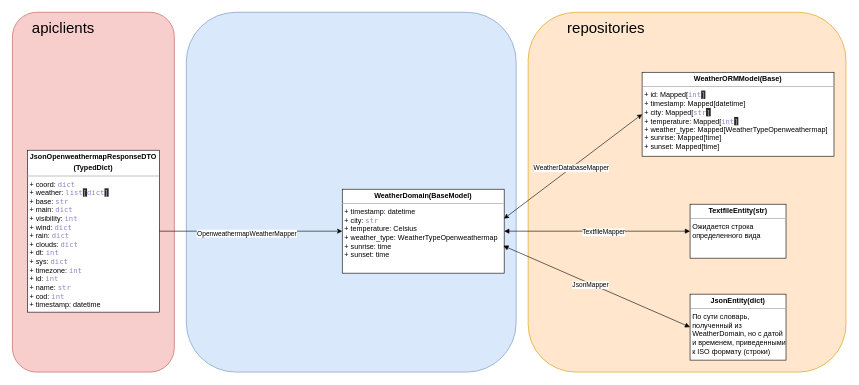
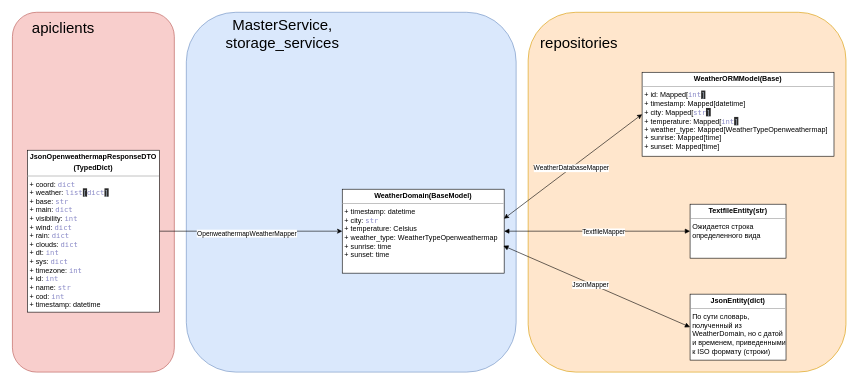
(606, 27) -> (579, 42)
none -> (283, 33)
